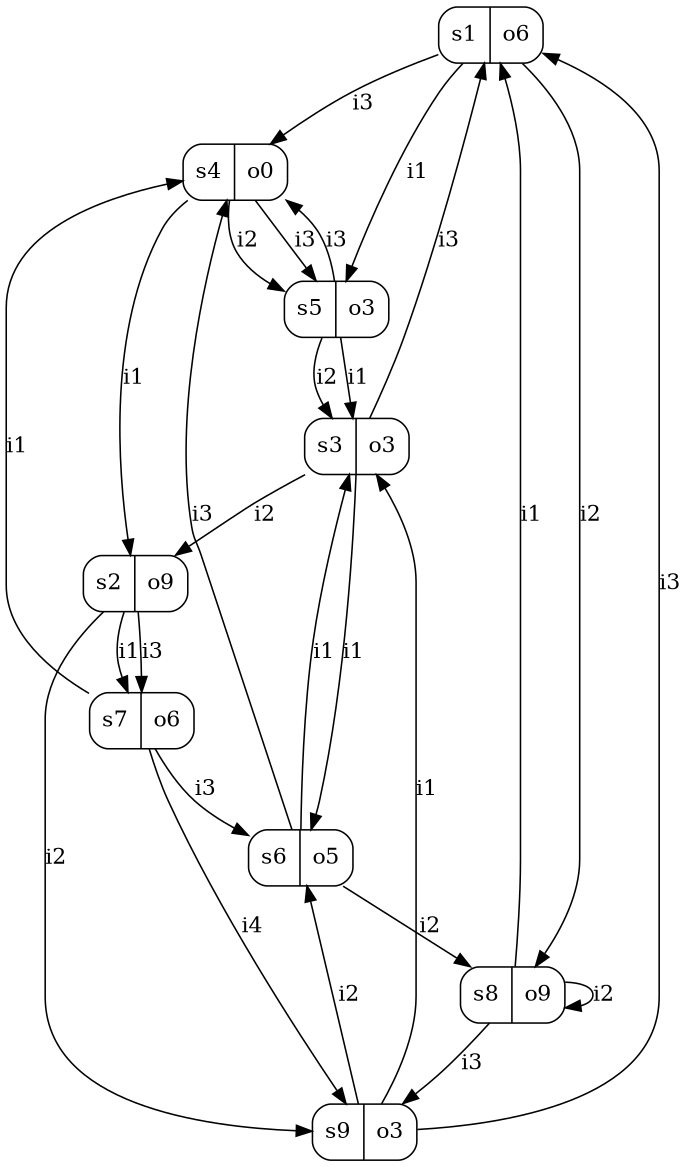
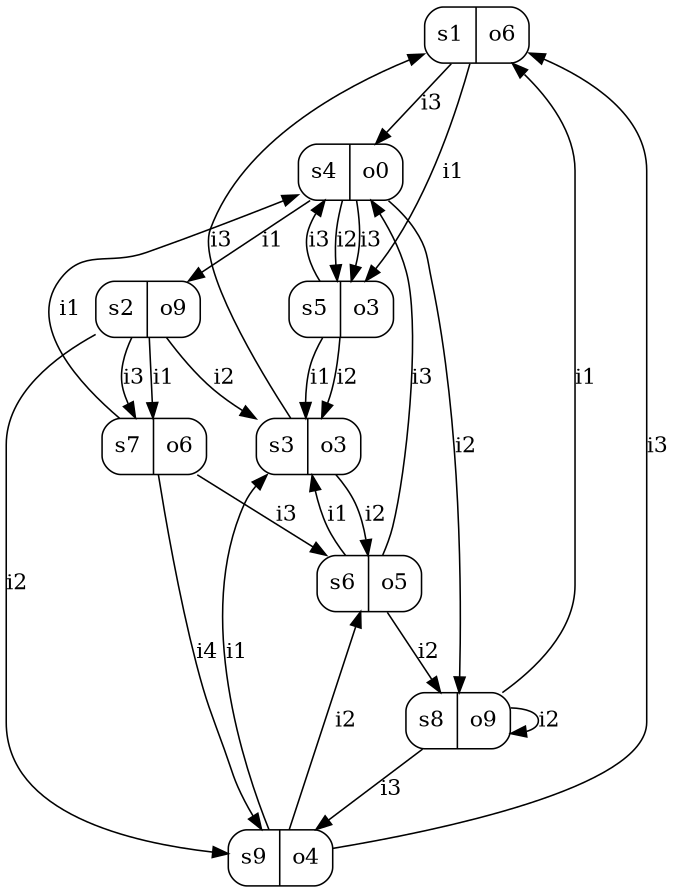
(580, 504) -> (453, 431)
(246, 508) -> (201, 378)
(354, 652) -> (376, 515)
(390, 1131) -> (306, 857)
